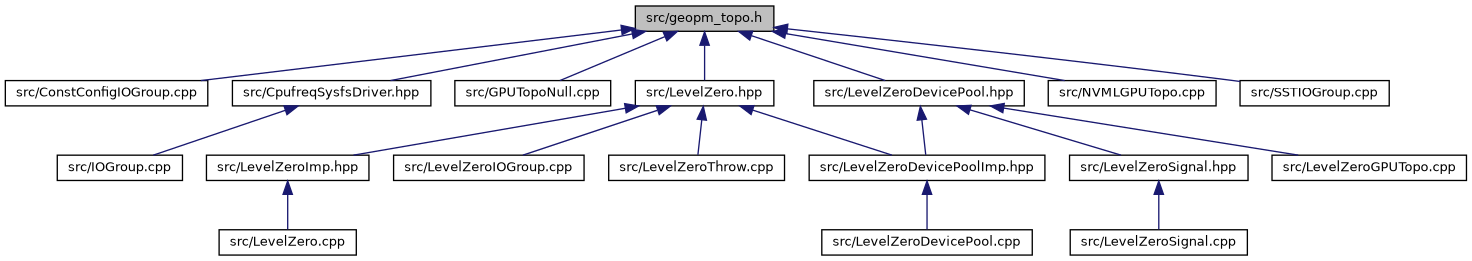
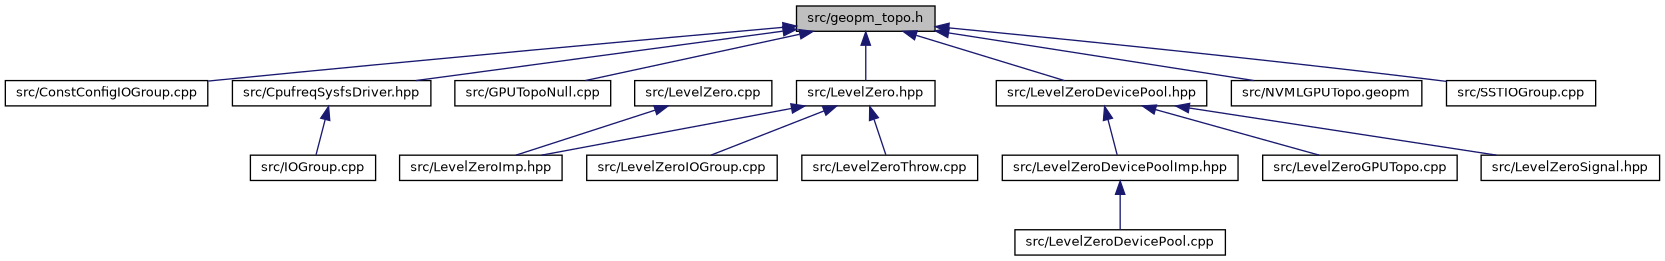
(1132, 93) -> (1327, 93)
(822, 133) -> none
(288, 212) -> (586, 133)
(1159, 242) -> none
